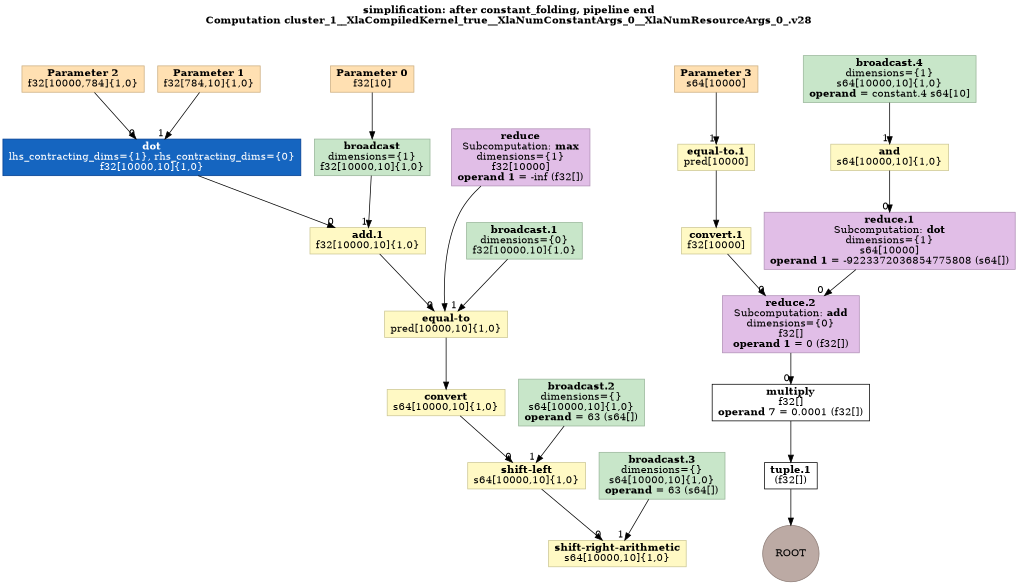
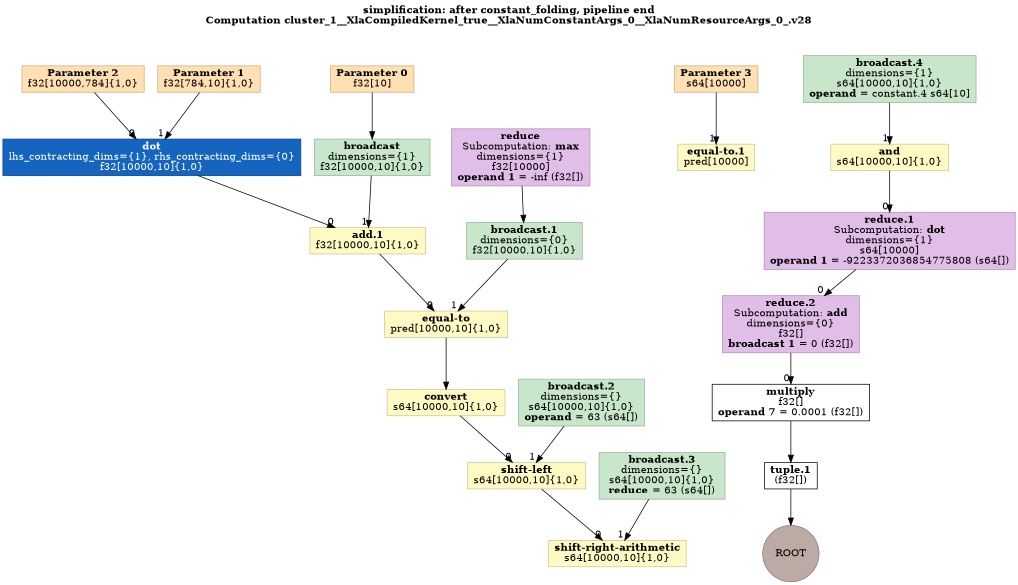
(450, 240) -> (523, 201)
(716, 241) -> none
(762, 344) -> (762, 344)
(629, 490) -> (629, 490)
